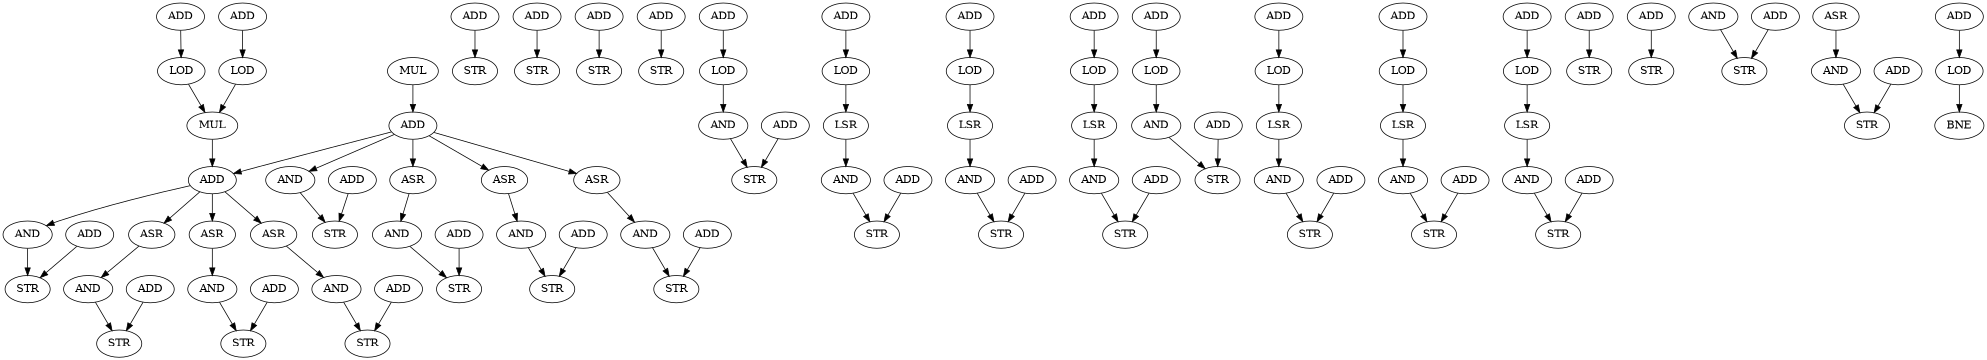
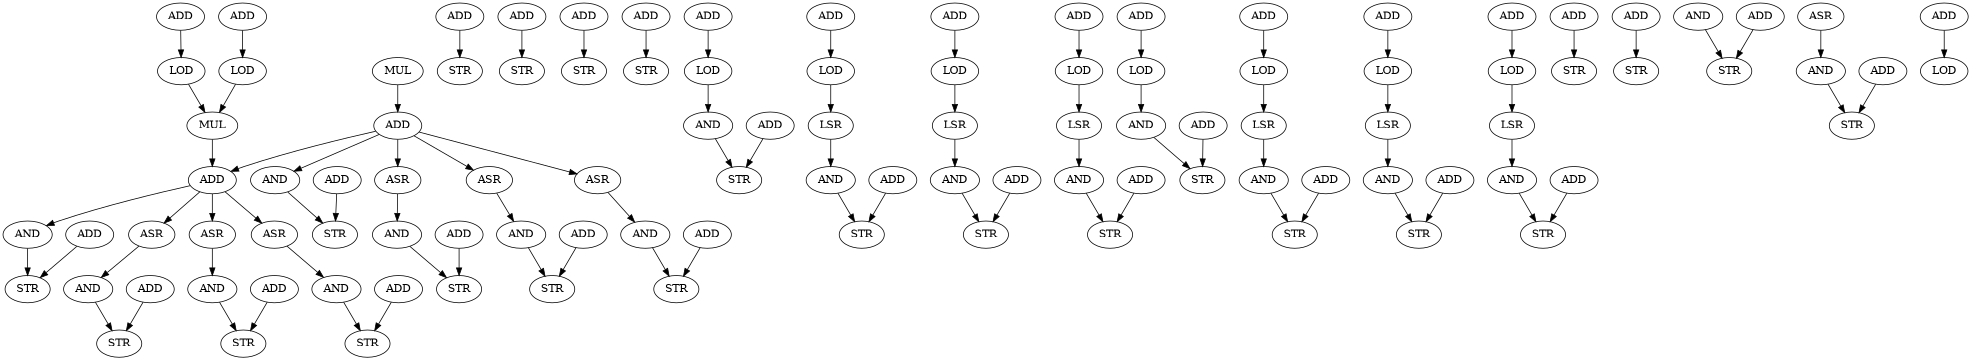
(1959, 126) -> none
